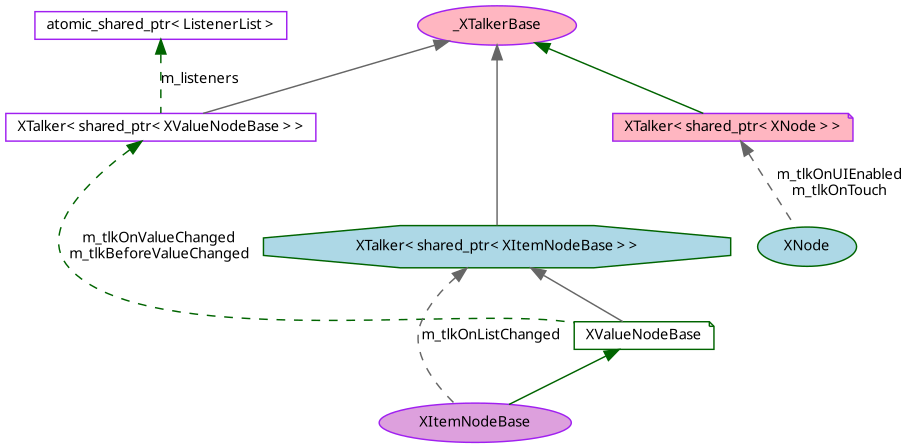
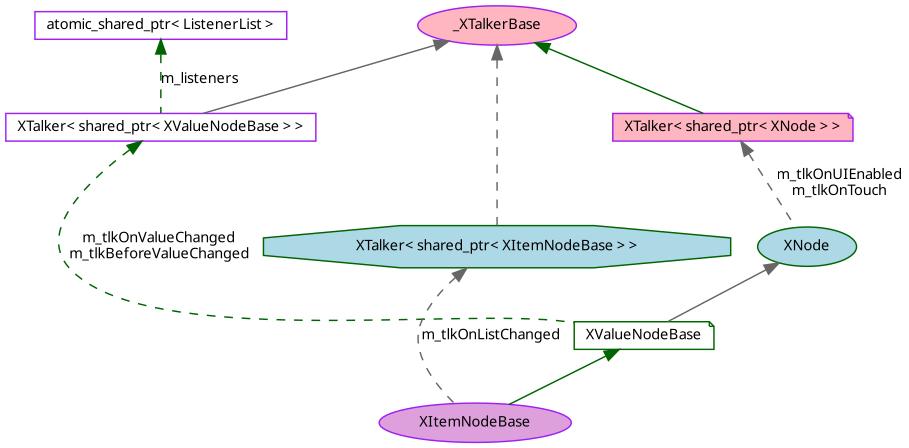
(497, 143) -> (497, 143)
(583, 299) -> (717, 296)
